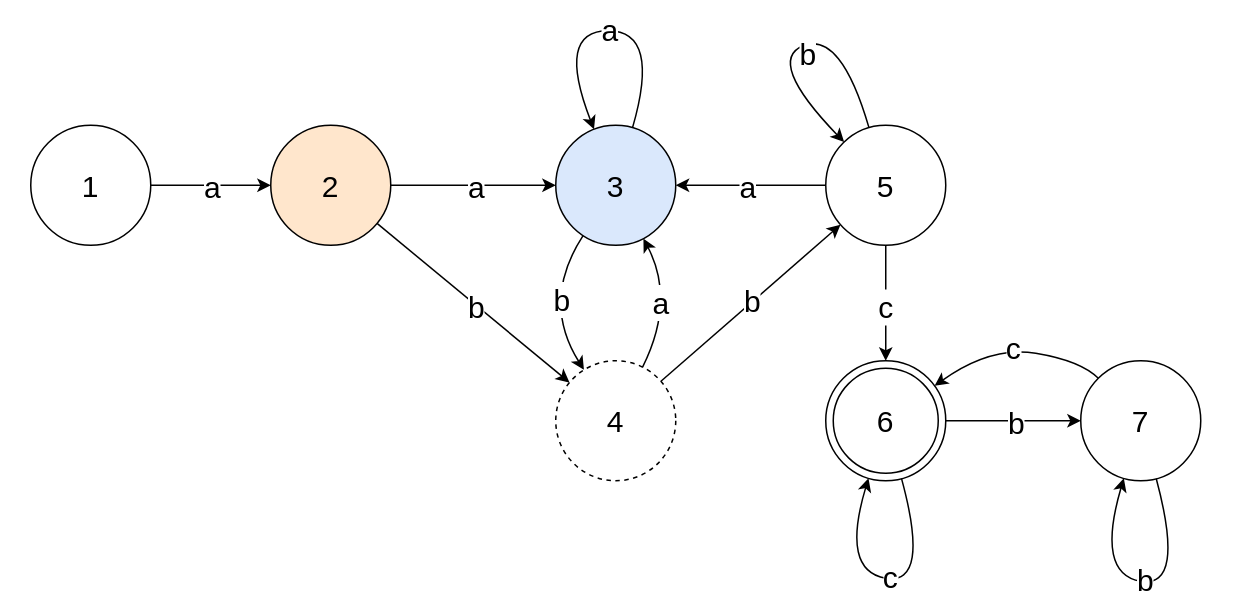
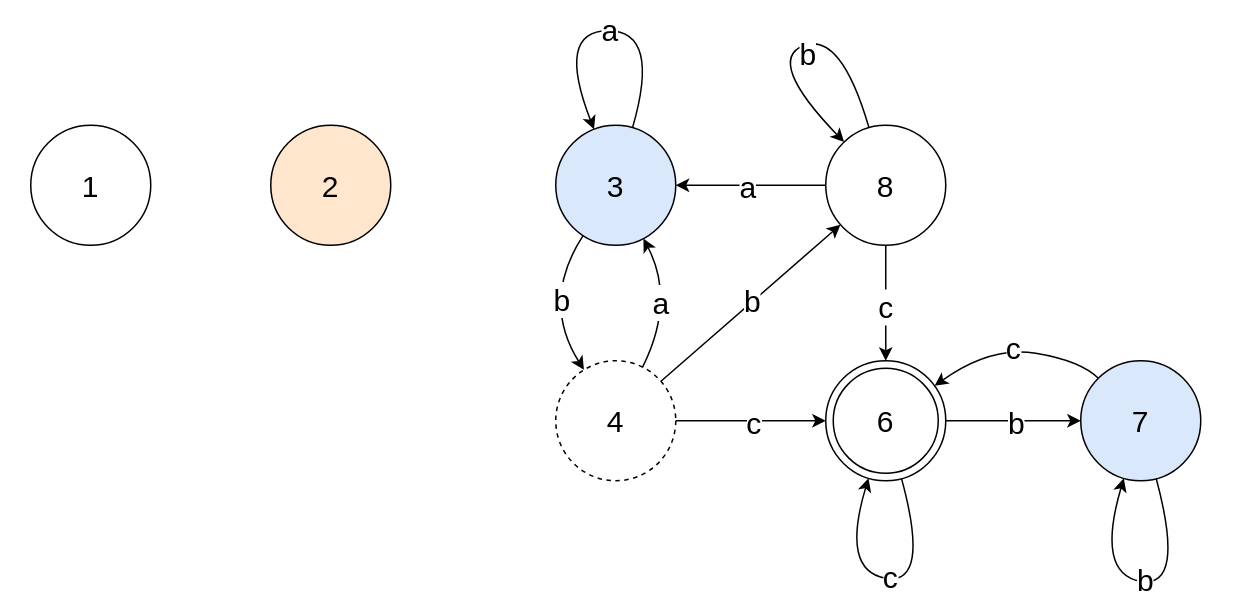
(206, 185) -> none
(468, 185) -> none
(886, 185) -> (886, 185)
(470, 300) -> none
none -> (746, 421)
(1141, 421) -> (1141, 421)
